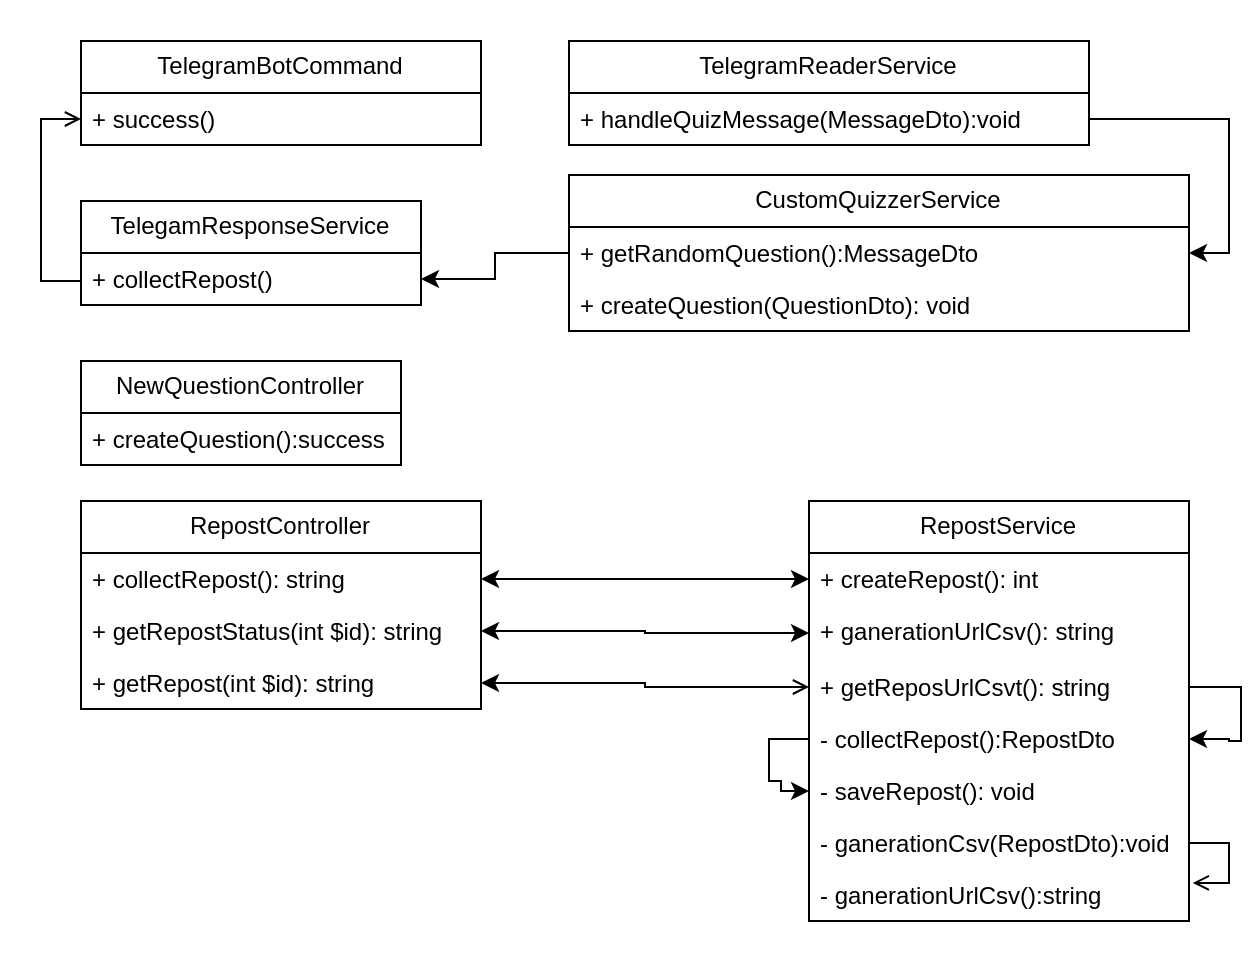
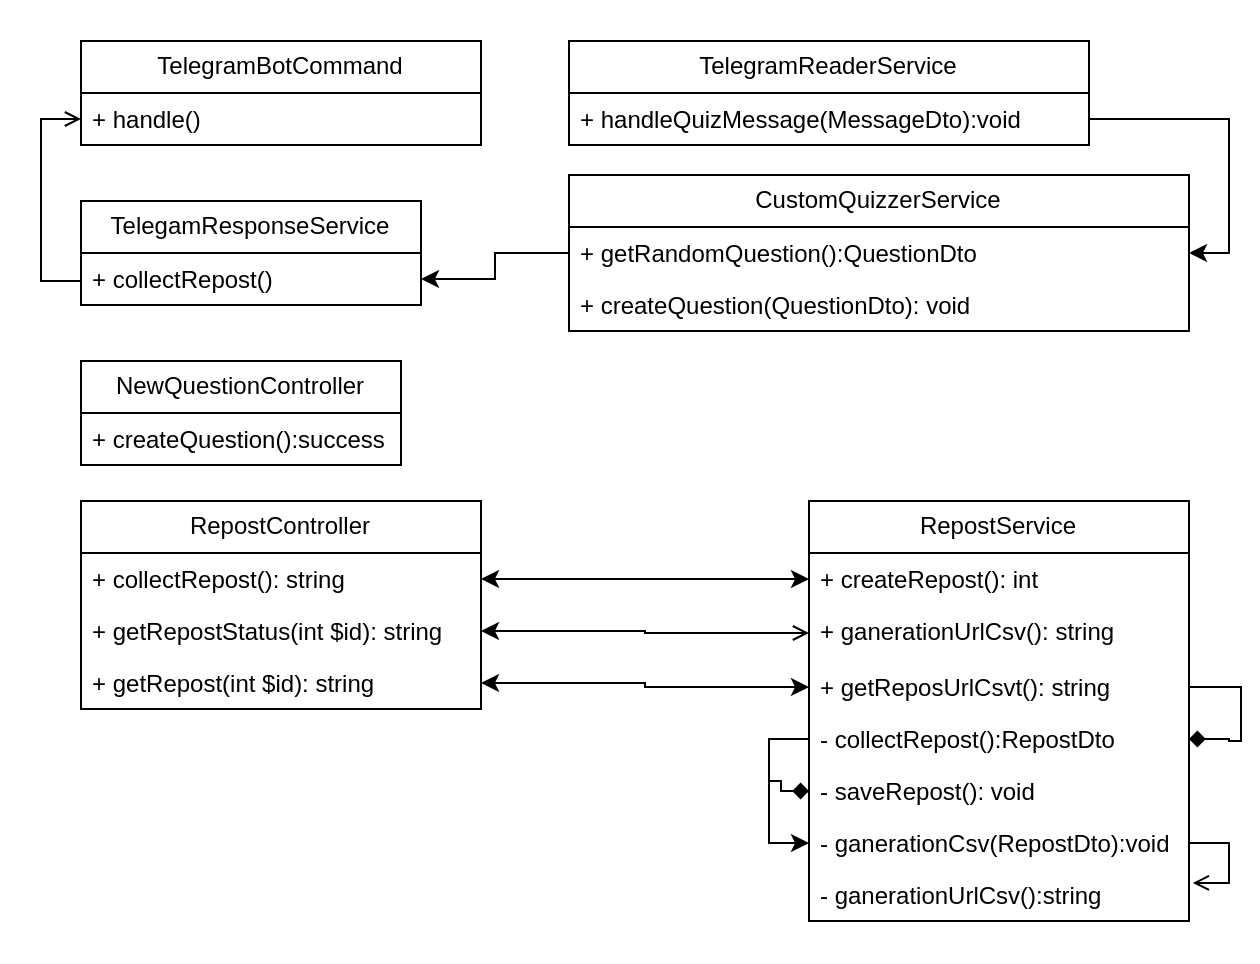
(164, 121) -> (154, 121)
(787, 255) -> (790, 255)
(794, 633) -> (796, 633)
(796, 687) -> (794, 687)
(1204, 739) -> (1205, 739)
(793, 791) -> (793, 791)
none -> (769, 827)
